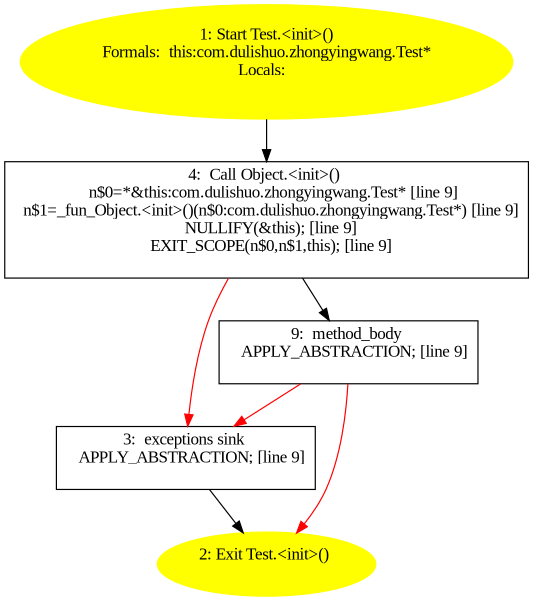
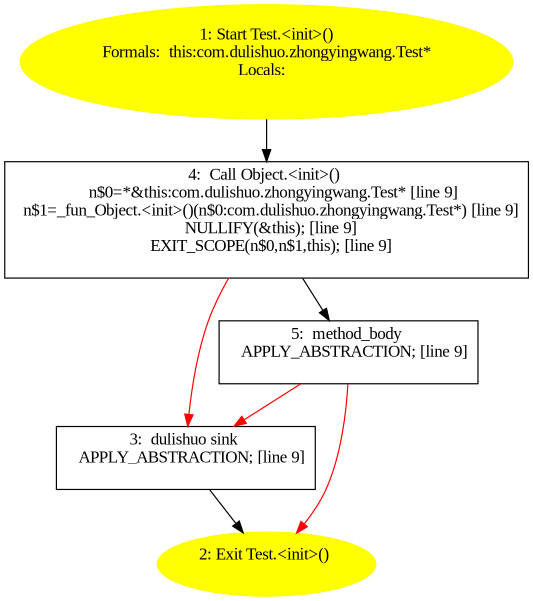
(349, 352) -> (349, 352)
(186, 458) -> (186, 458)
